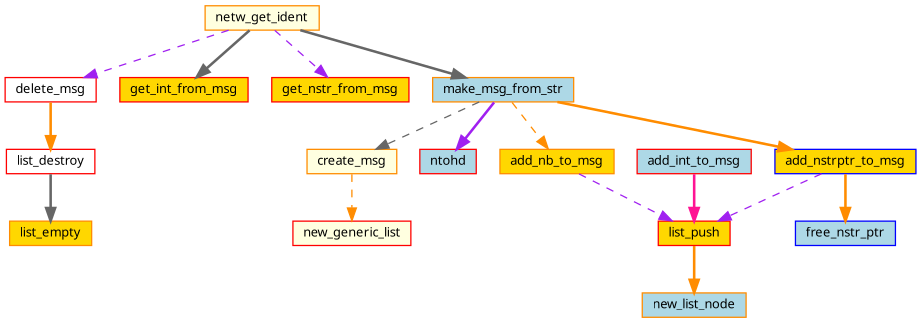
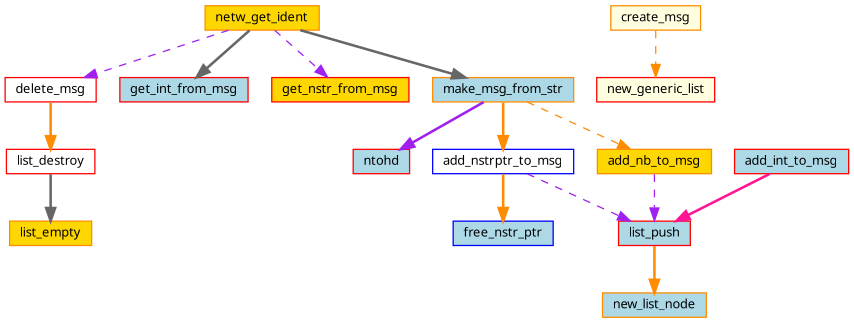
(262, 18) -> (262, 18)
(184, 90) -> (184, 90)
(433, 123) -> none
(845, 162) -> (503, 162)
(694, 233) -> (654, 233)
